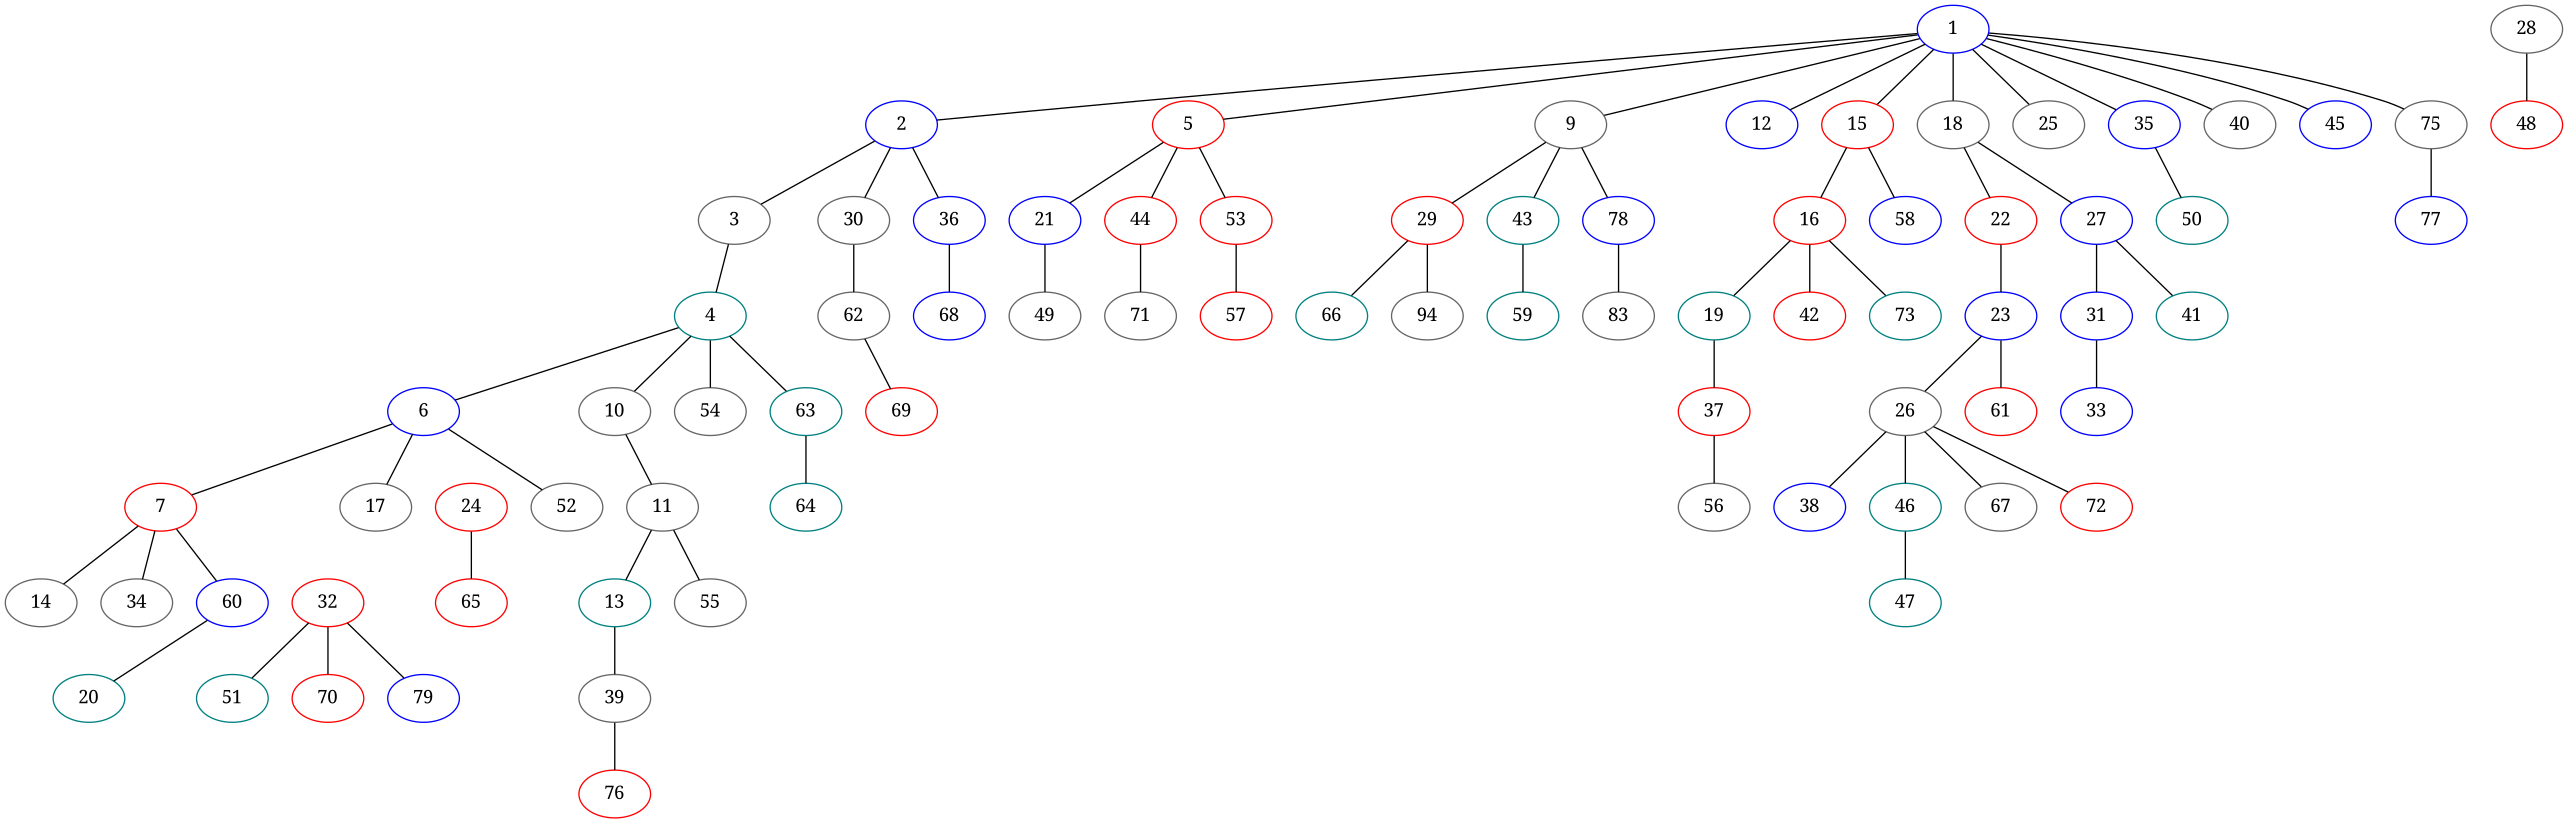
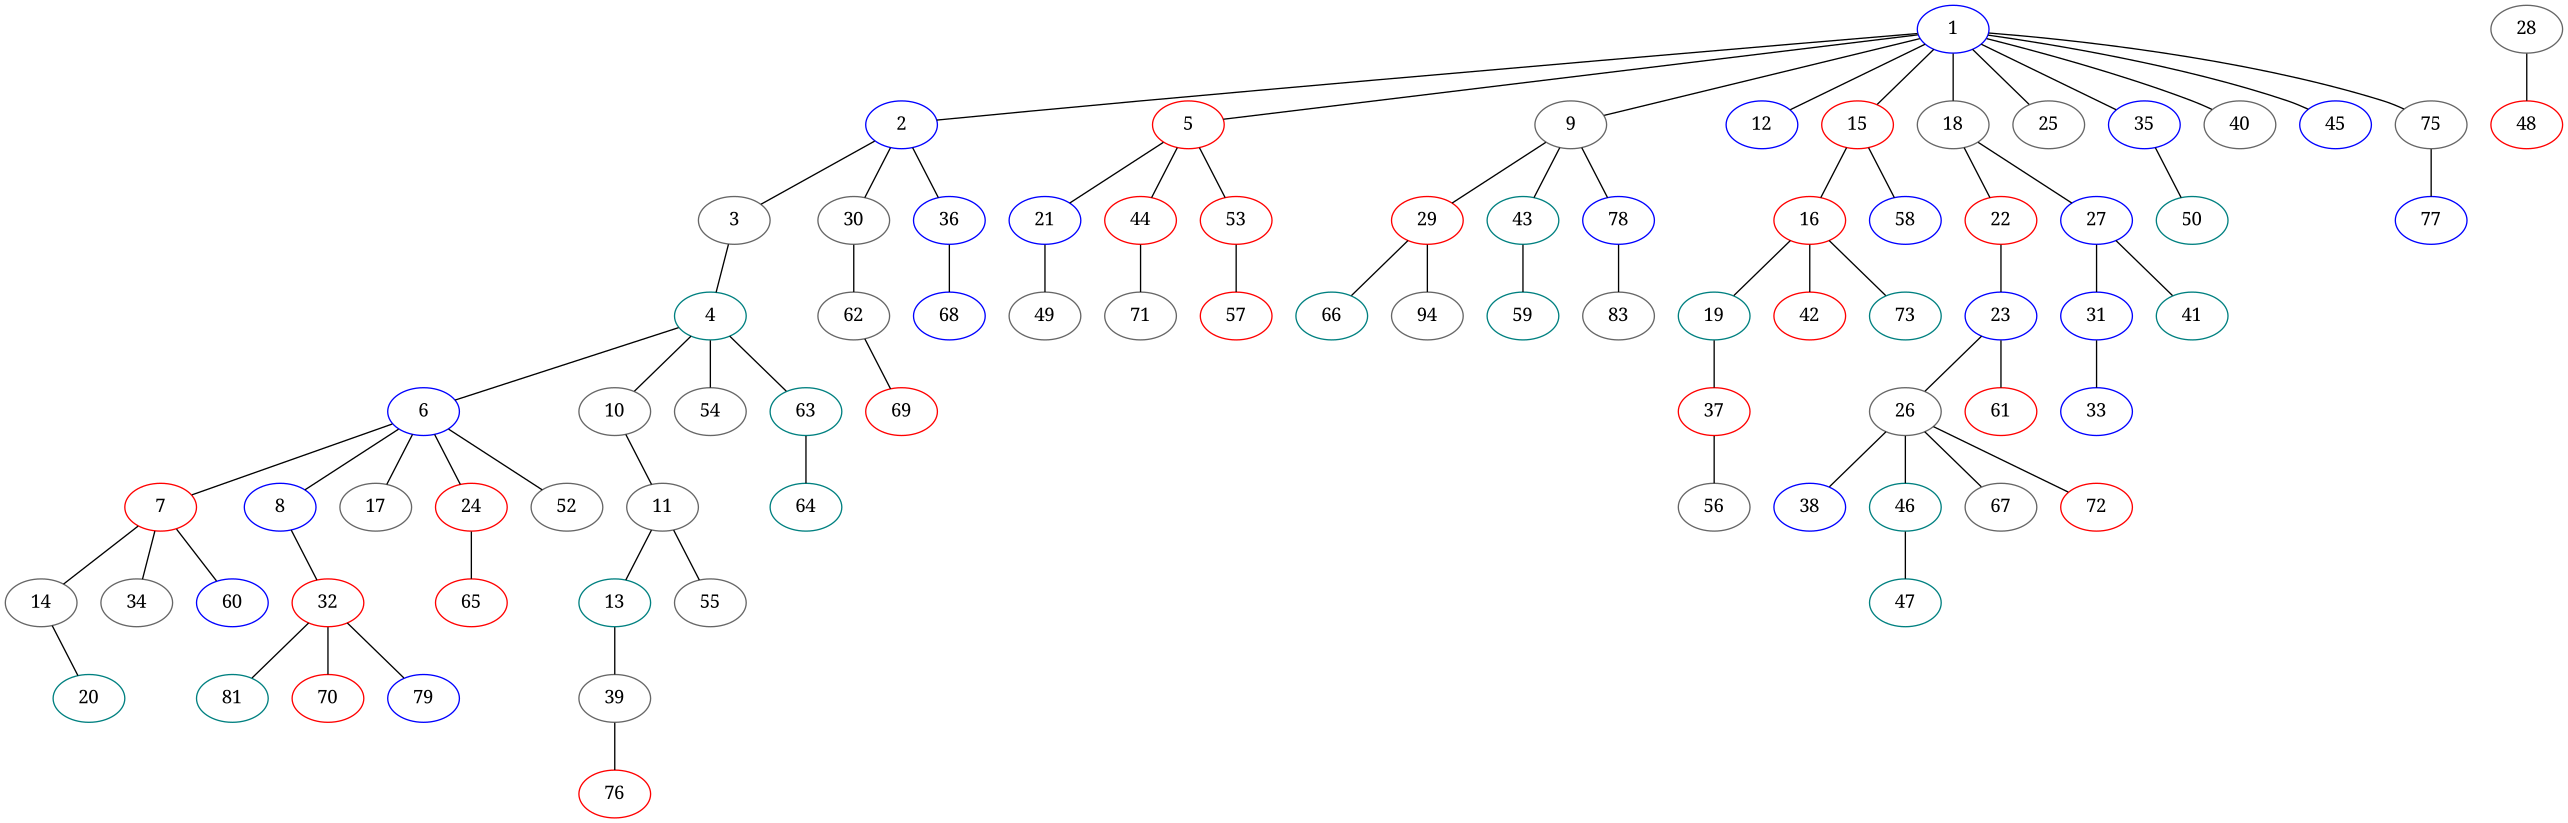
none -> (447, 459)
none -> (280, 507)
(161, 651) -> (65, 651)
(232, 698) -> (232, 698)
